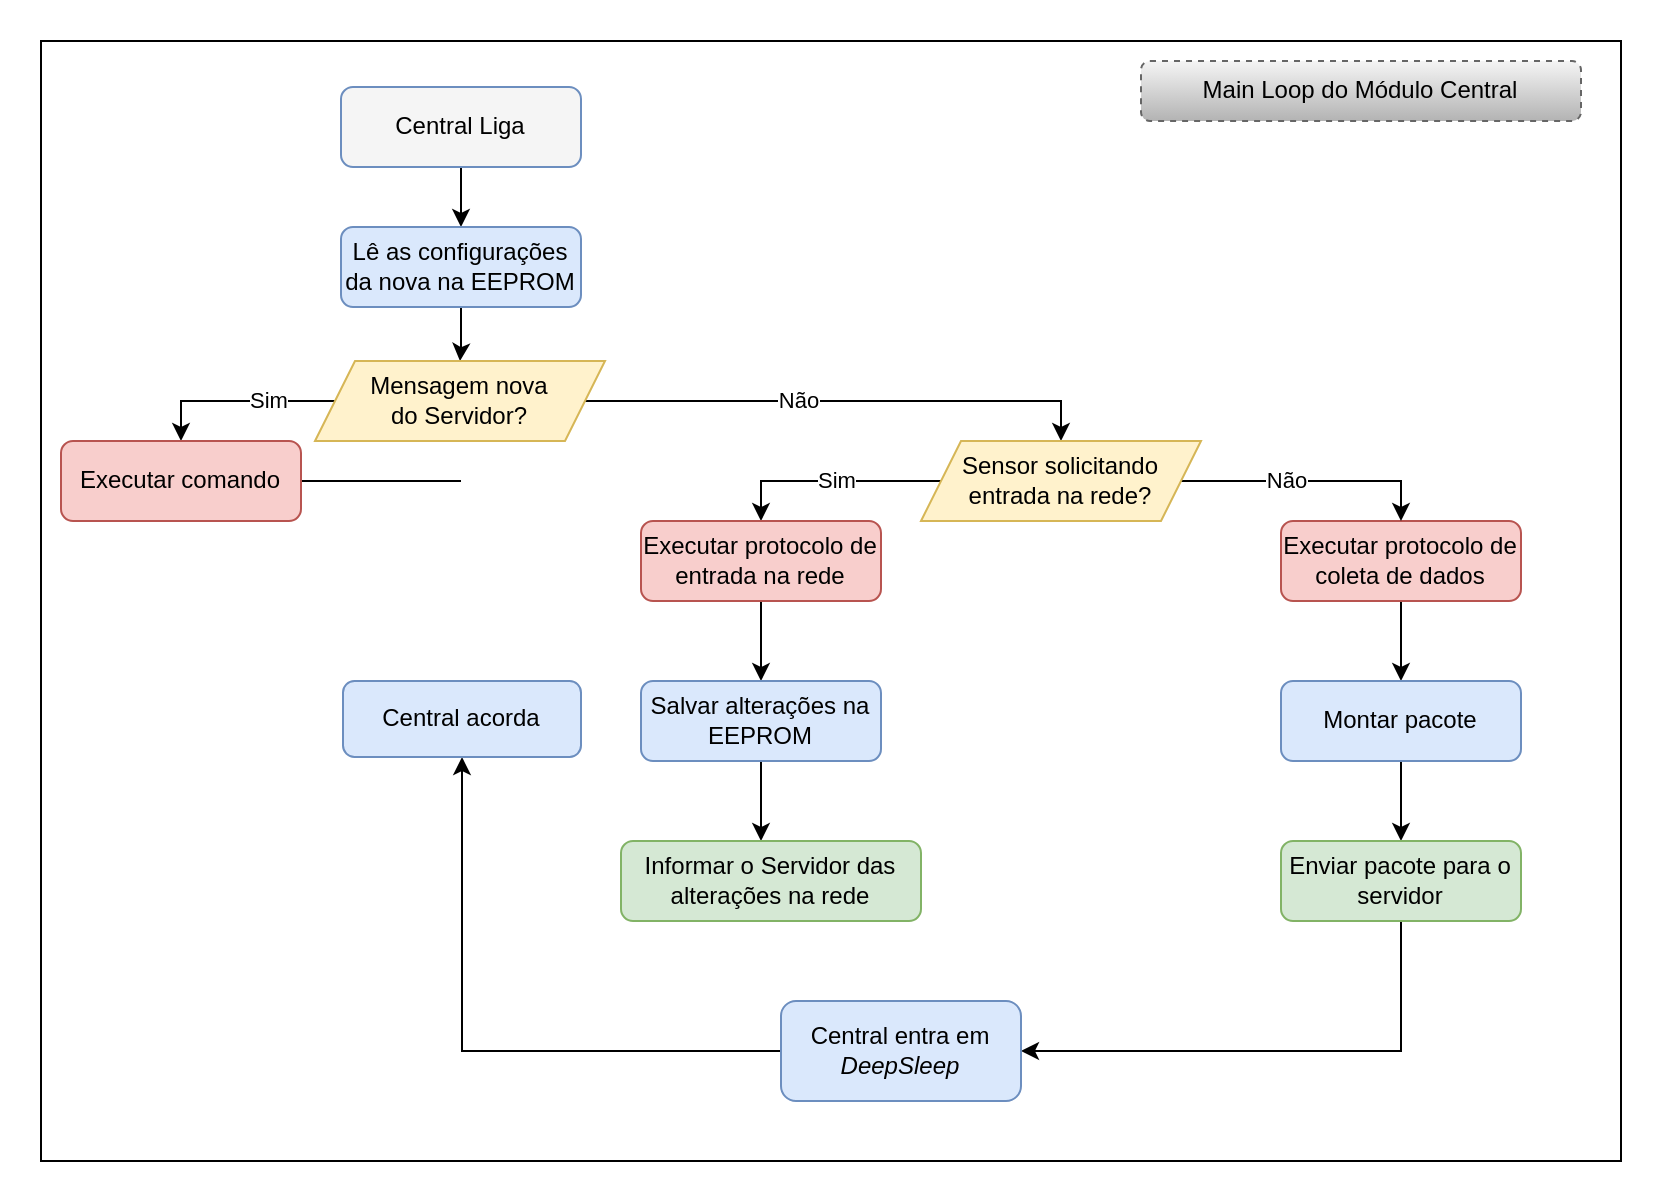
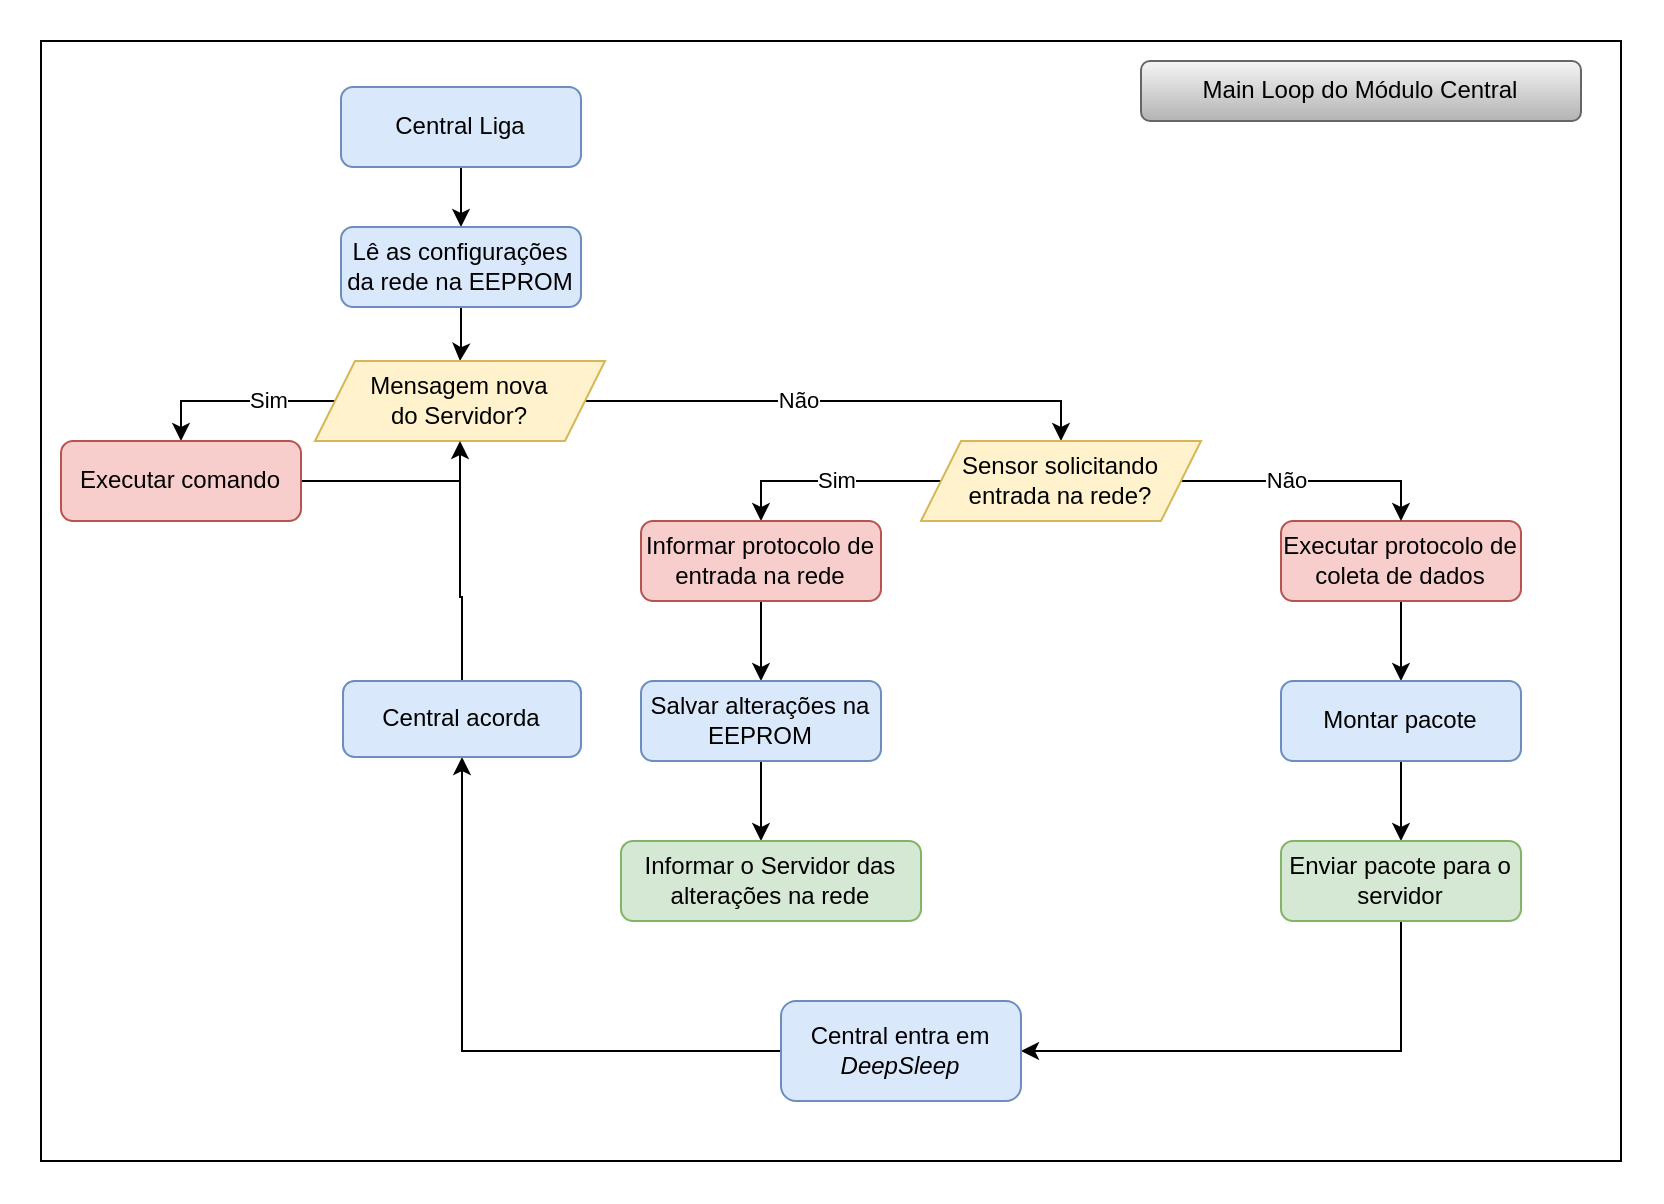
(1361, 91) -> (1361, 91)
(461, 127) -> (461, 127)
(461, 267) -> (461, 267)
(761, 561) -> (761, 561)
none -> (460, 569)
